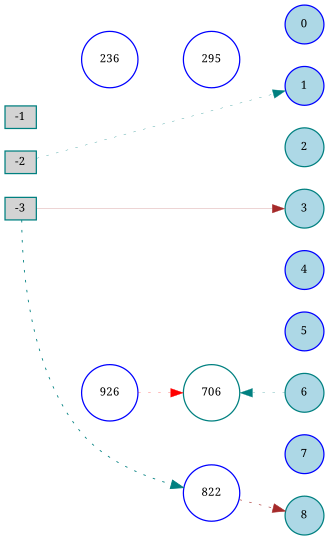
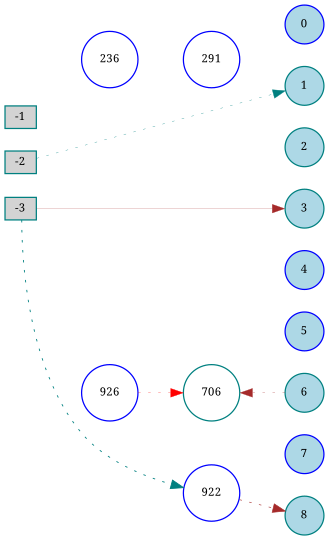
(212, 60) -> (212, 60)
(305, 86) -> (305, 86)
(269, 393) -> (269, 393)
(212, 493) -> (212, 493)
